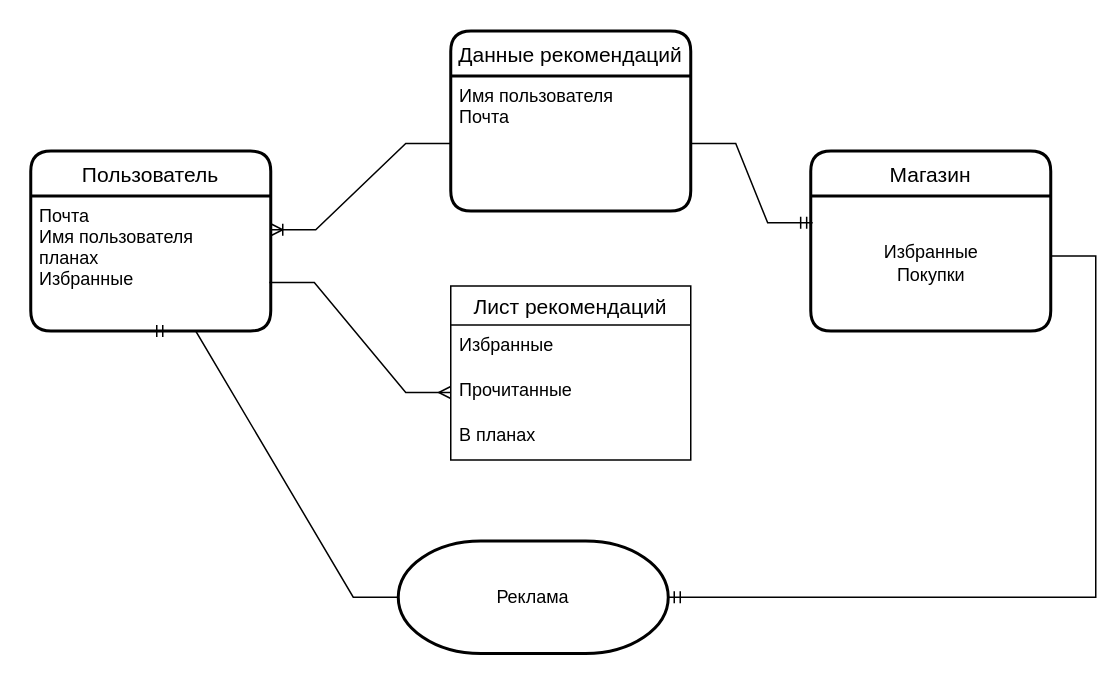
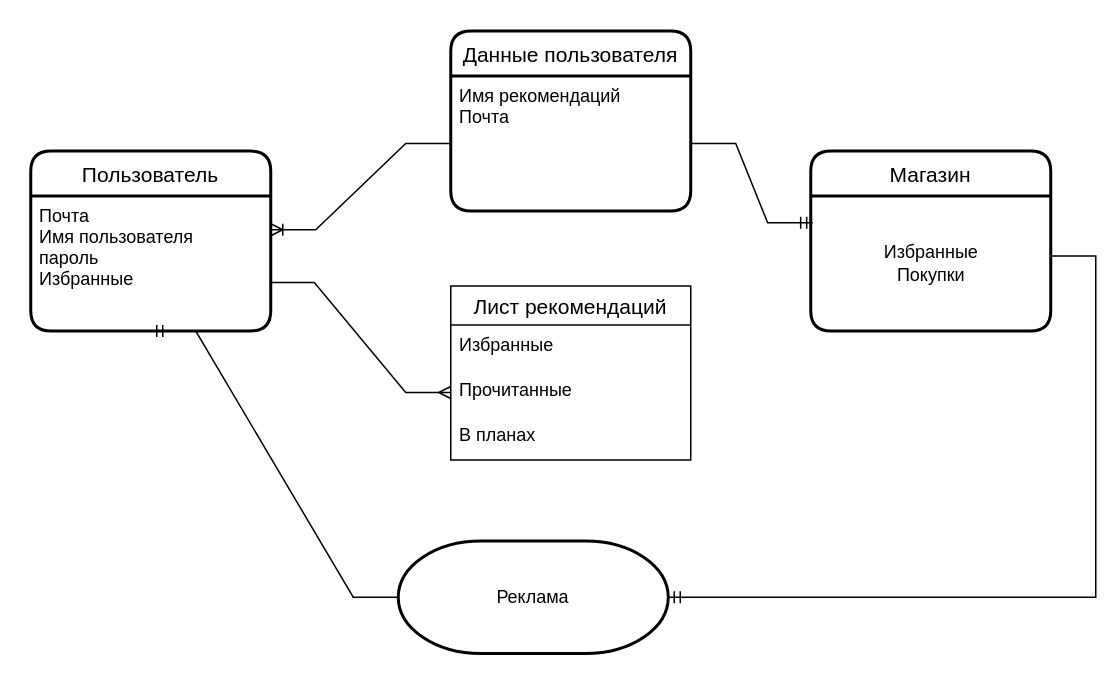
(570, 55) -> (570, 55)
(537, 96) -> (537, 96)
(64, 216) -> (64, 216)
